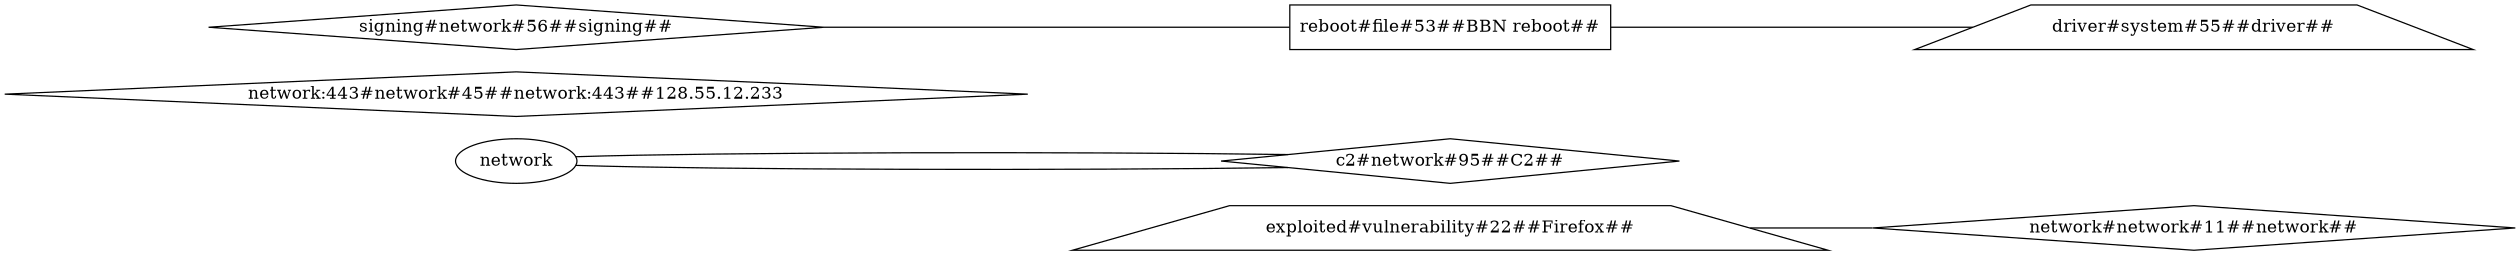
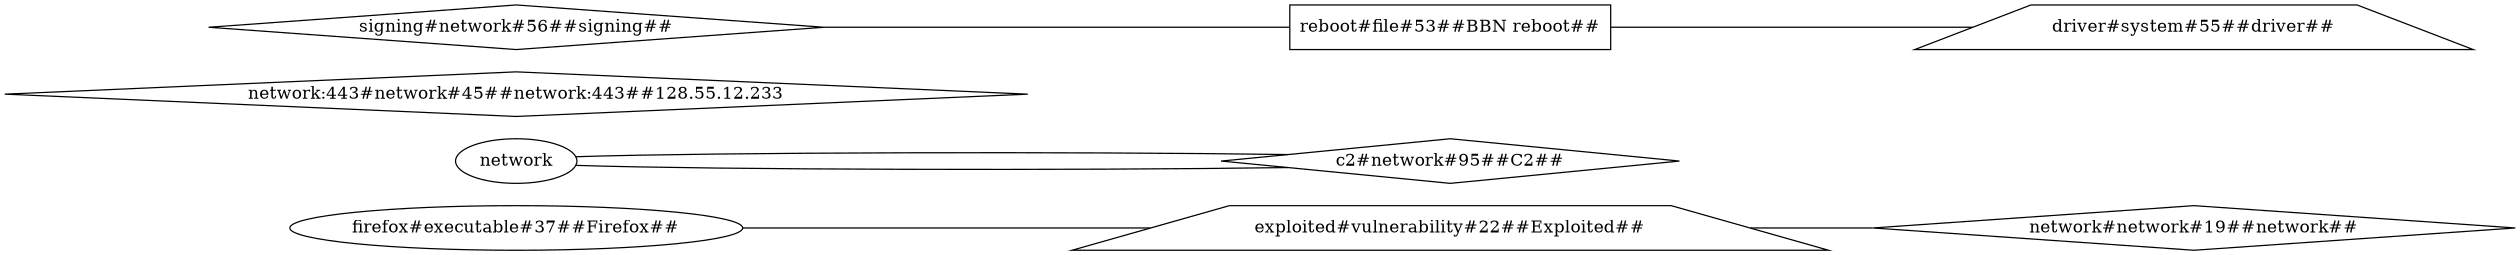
none -> (516, 228)
(1450, 228) -> (1450, 228)
(2194, 228) -> (2194, 228)
